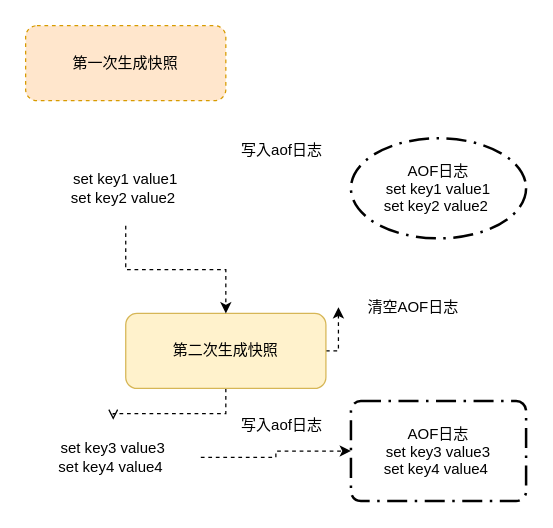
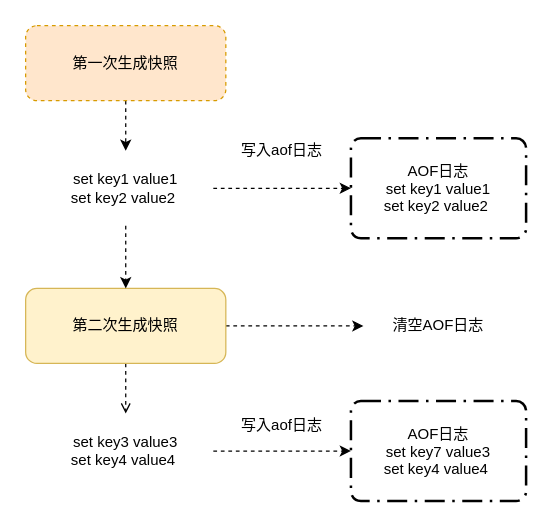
none -> (126, 122)
none -> (277, 188)
(438, 188) -> (438, 188)
(413, 307) -> (438, 326)
(226, 351) -> (126, 326)
(438, 434) -> (438, 434)
(113, 457) -> (126, 451)
